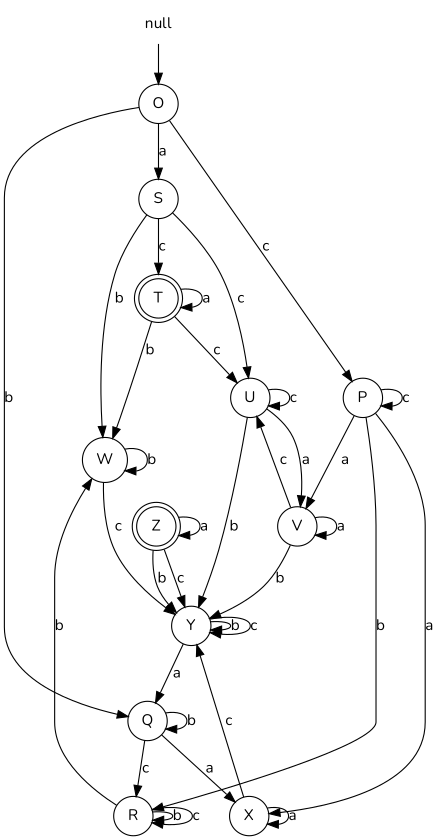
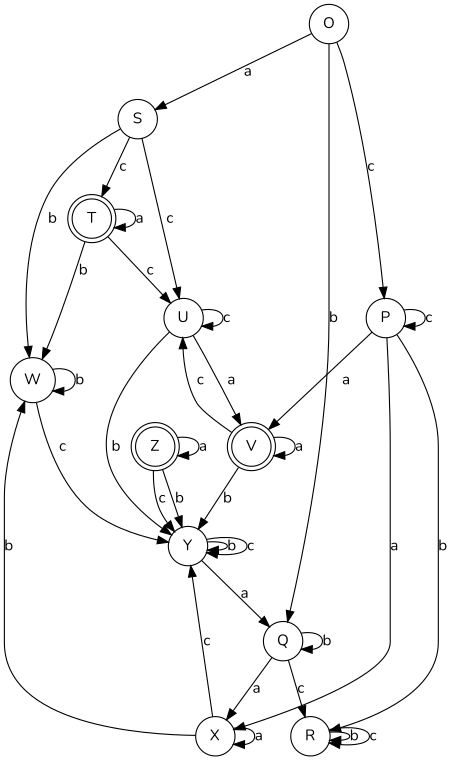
(158, 24) -> none
(297, 526) -> (251, 447)
(55, 656) -> (4, 643)
